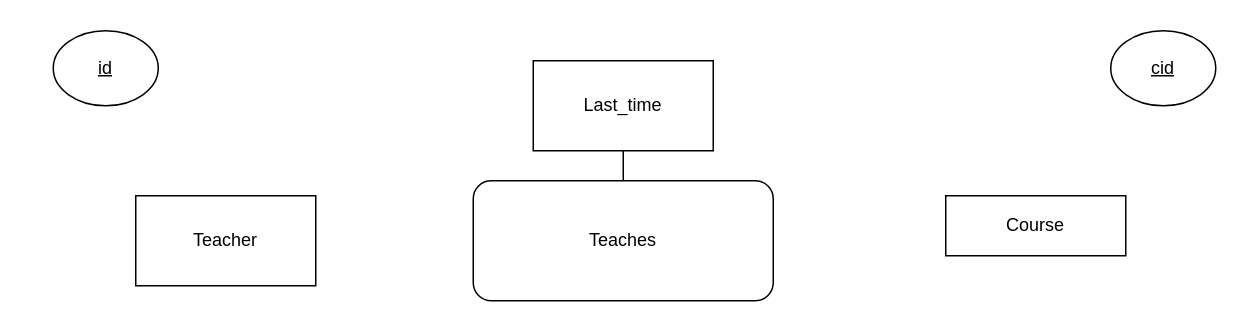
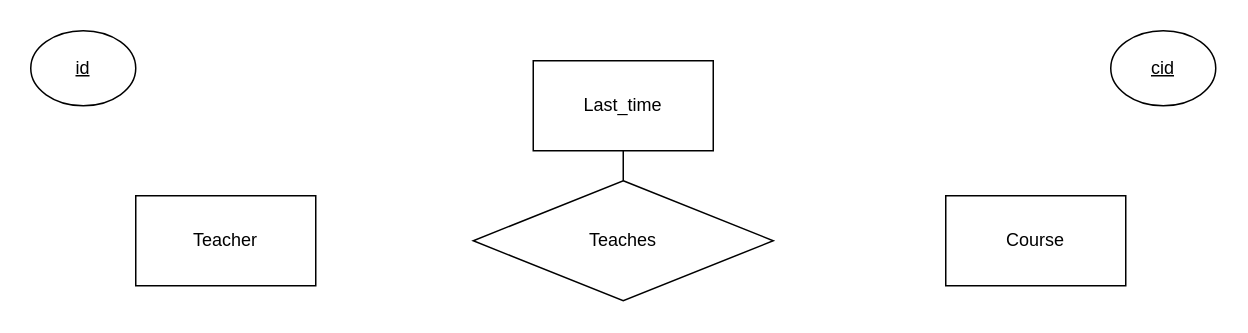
(106, 68) -> (83, 68)
(1036, 226) -> (1036, 241)
(623, 241) -> (623, 241)
